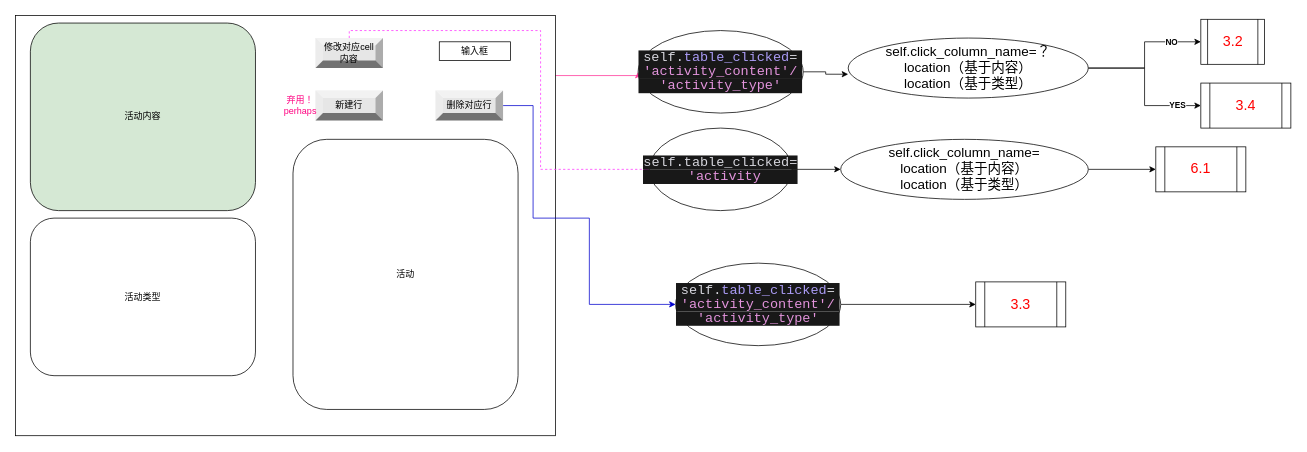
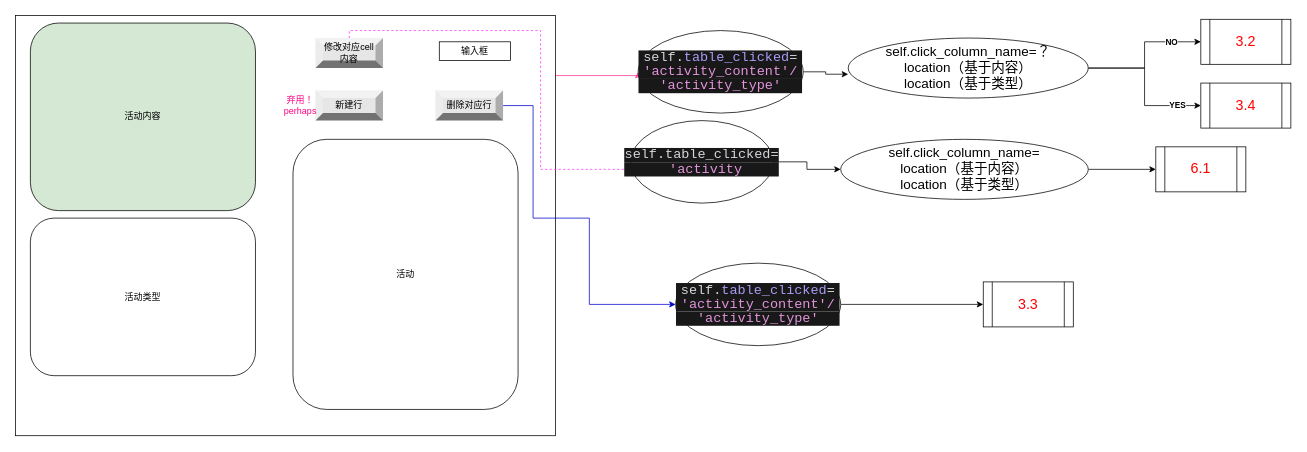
(1232, 42) -> (1245, 42)
(720, 169) -> (702, 162)
(1020, 304) -> (1028, 304)
